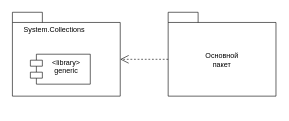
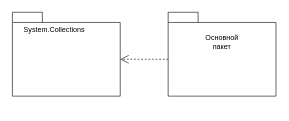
(222, 60) -> (222, 42)
(60, 69) -> none
